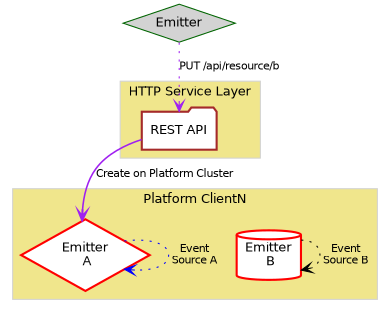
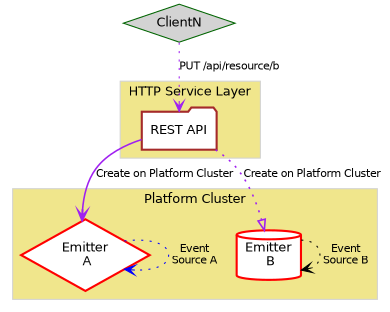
(179, 23) -> (179, 23)
none -> (245, 180)
(195, 200) -> (195, 200)
